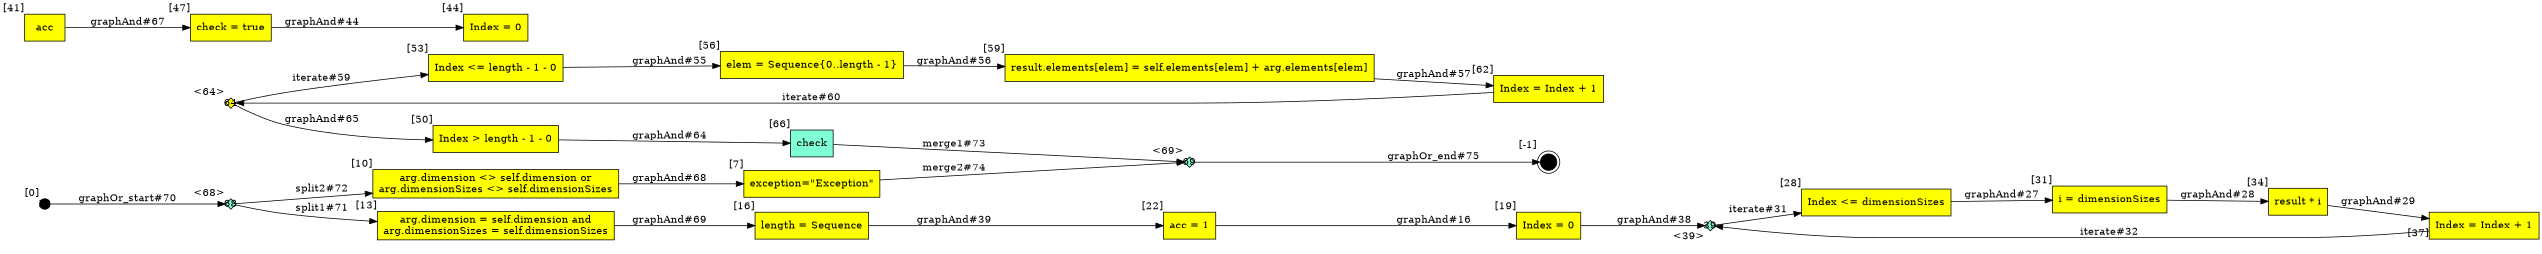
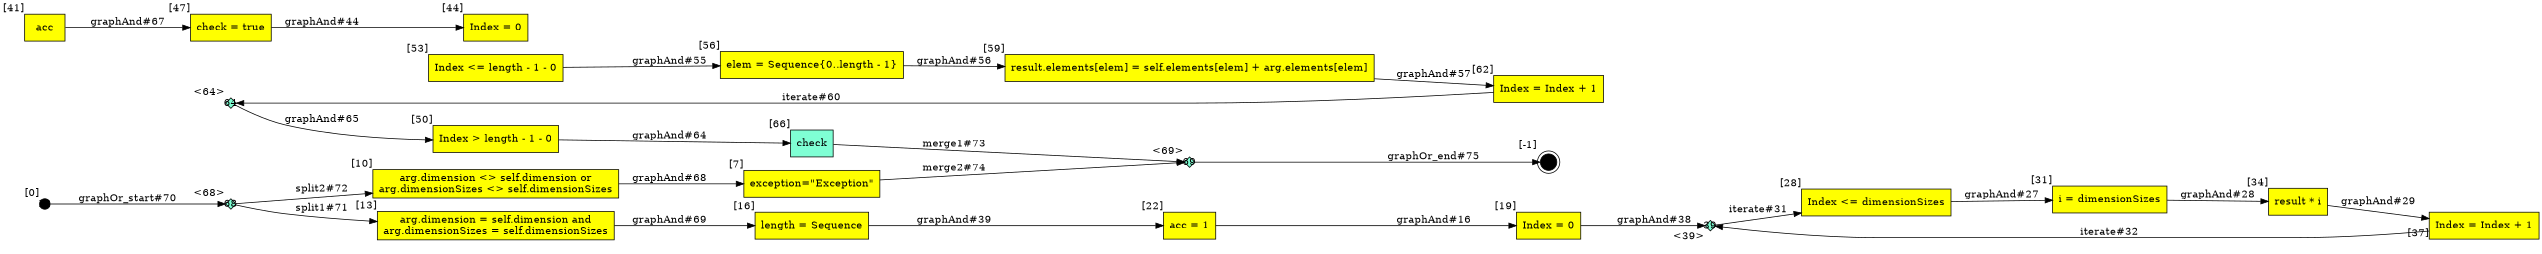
(328, 86) -> none
(231, 103) -> (231, 103)
